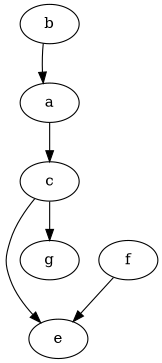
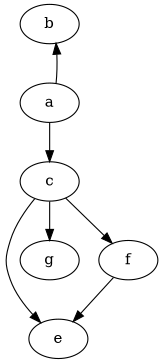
(42, 58) -> (57, 69)
none -> (85, 217)
